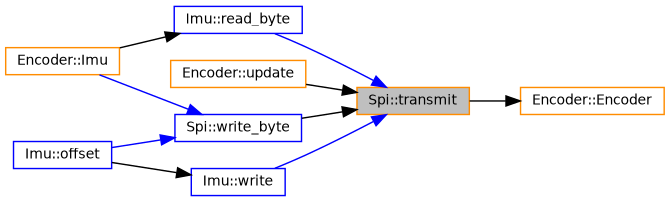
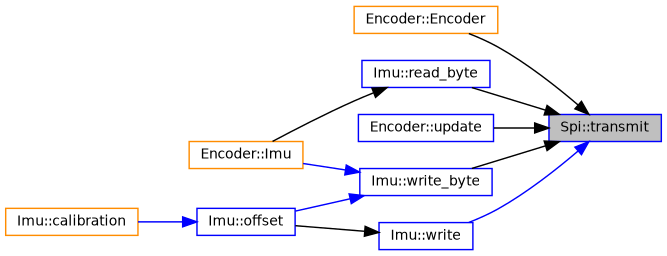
(325, 56) -> (509, 99)
(238, 74) -> (426, 128)
(413, 101) -> (605, 128)
(488, 101) -> (526, 65)
(238, 128) -> (426, 182)
none -> (72, 222)
